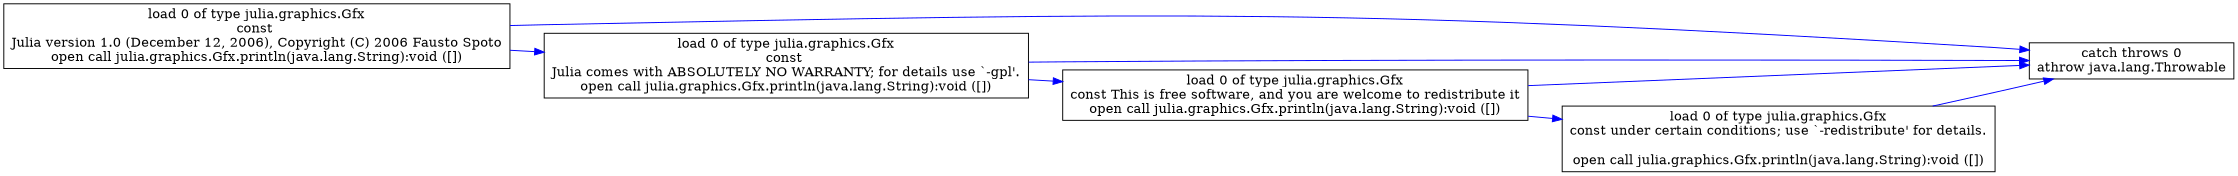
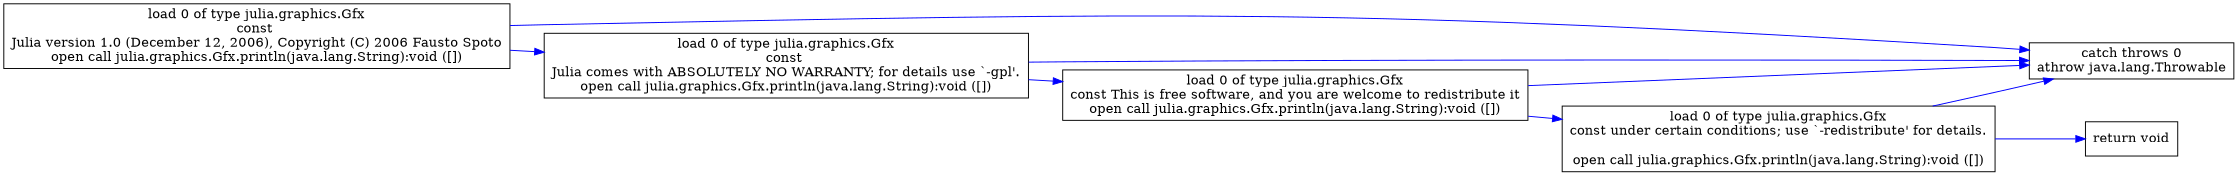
none -> (2132, 139)
